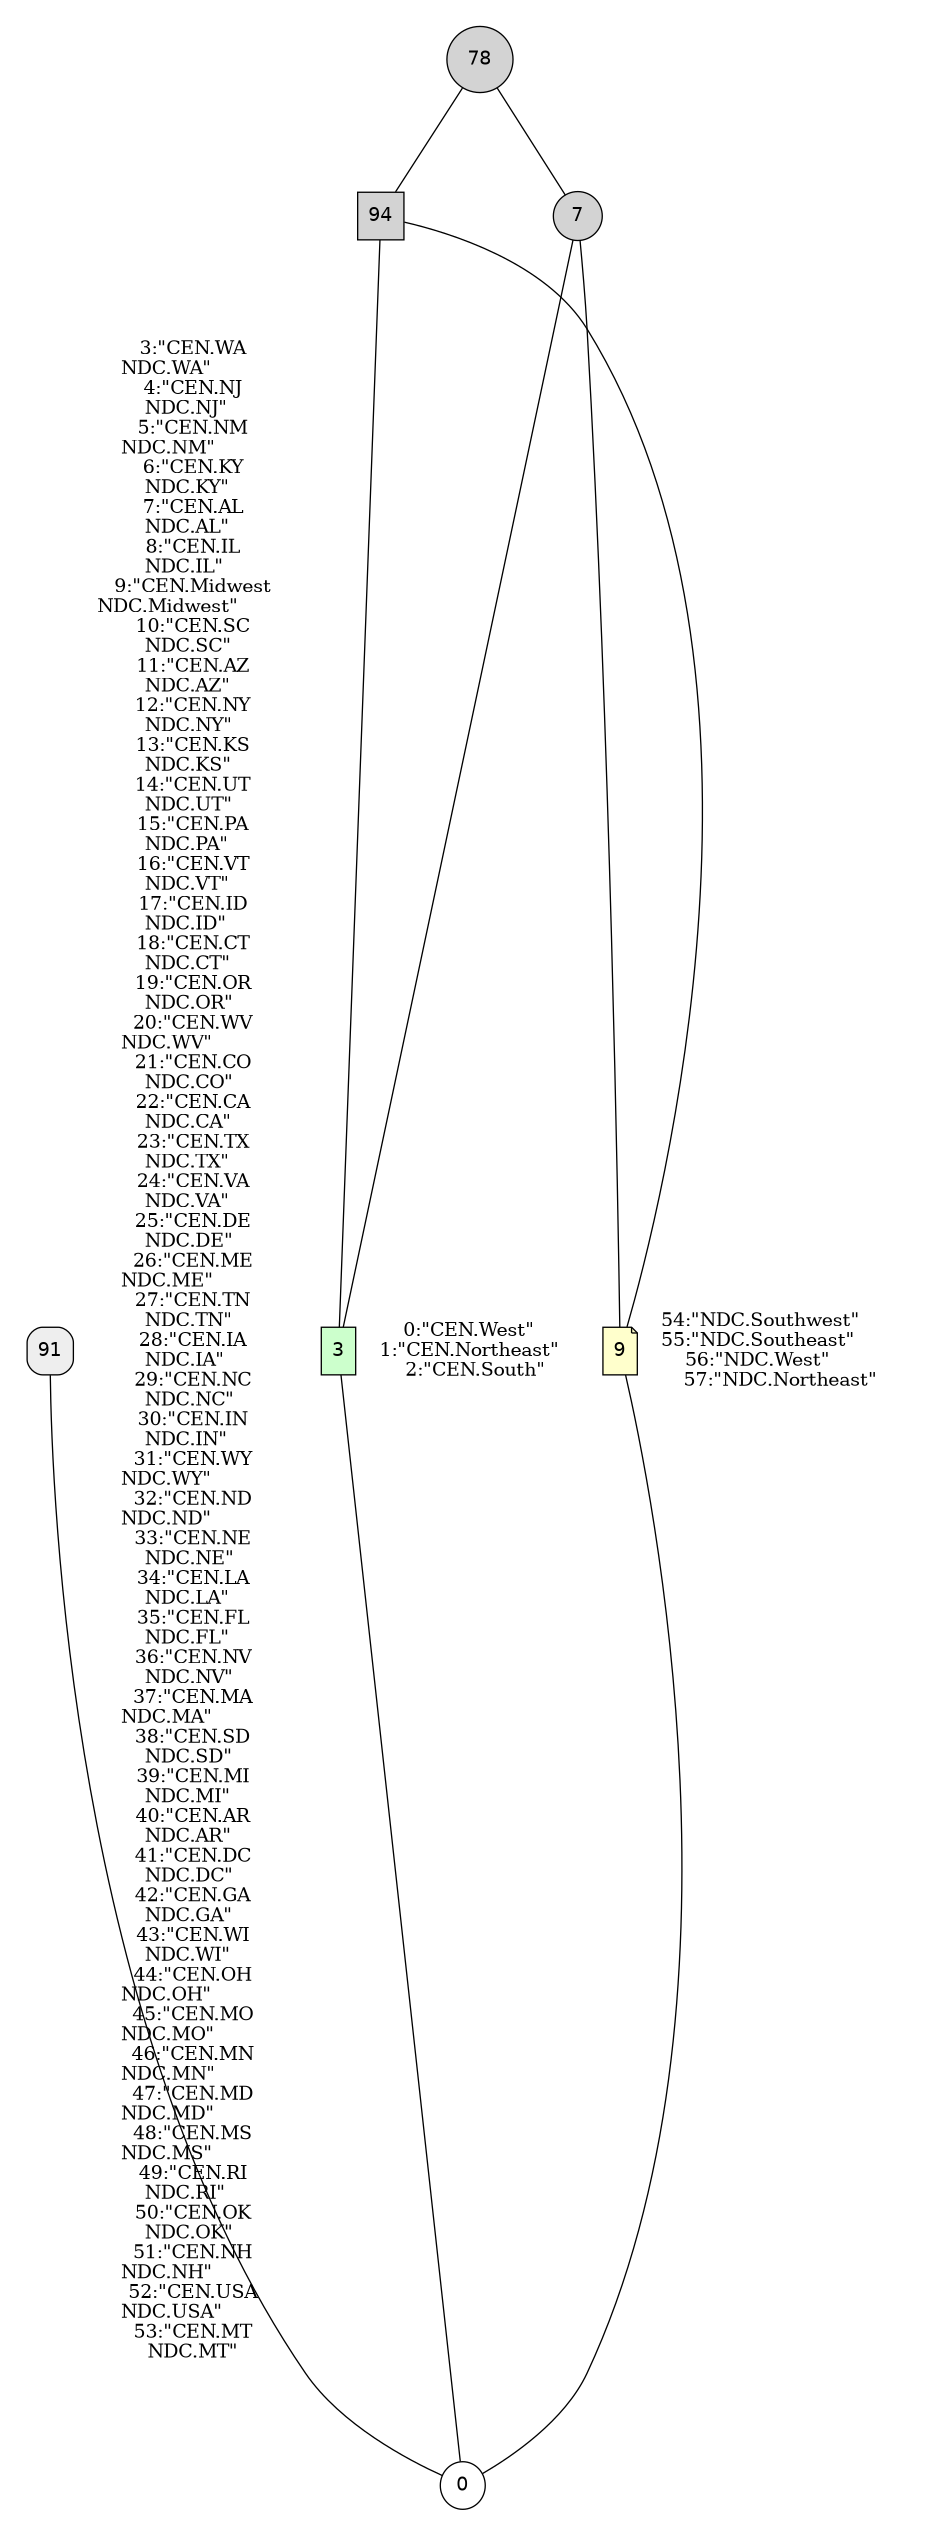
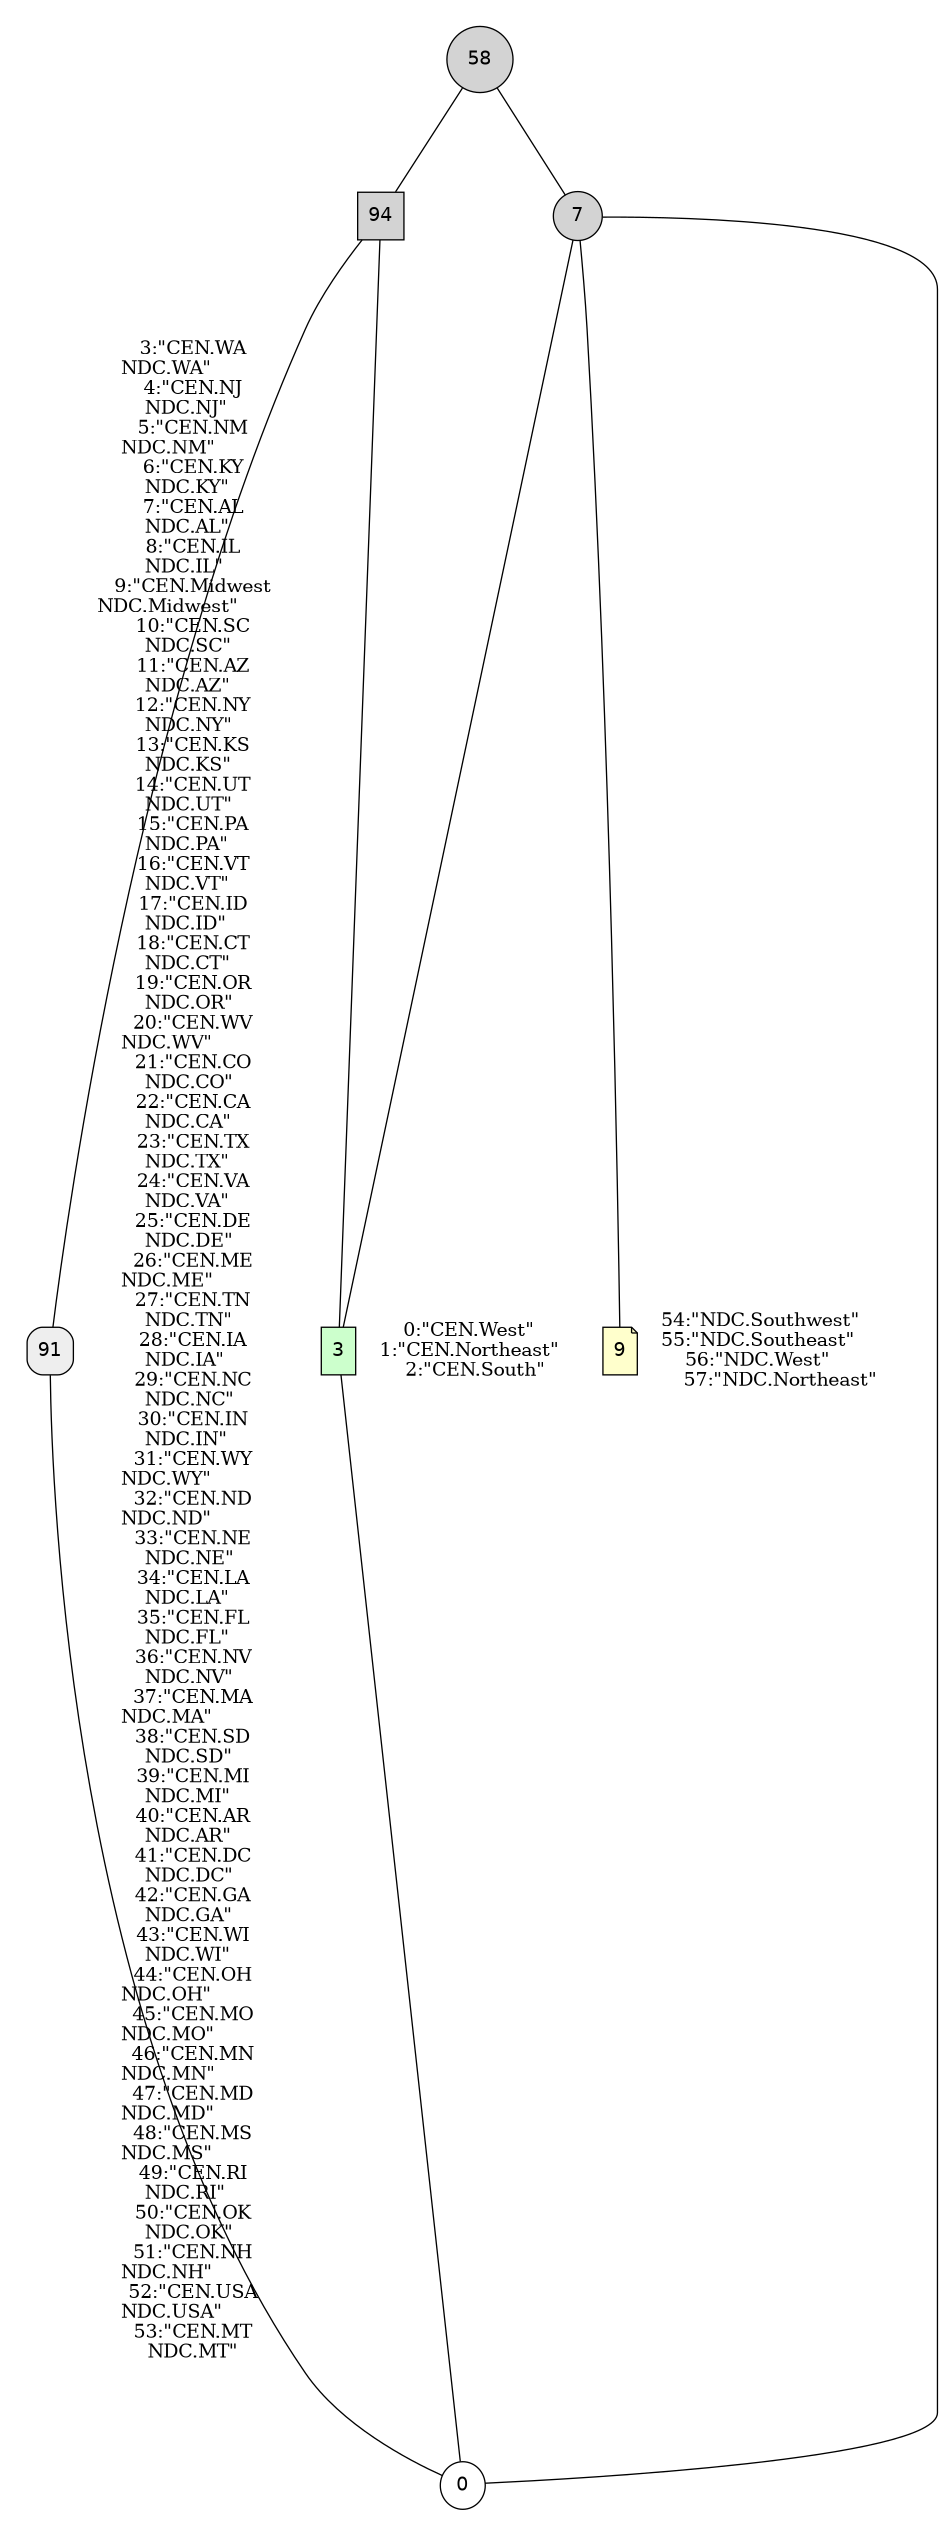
(480, 60) -> (480, 60)
(697, 714) -> (159, 768)
(679, 1952) -> (937, 1405)
